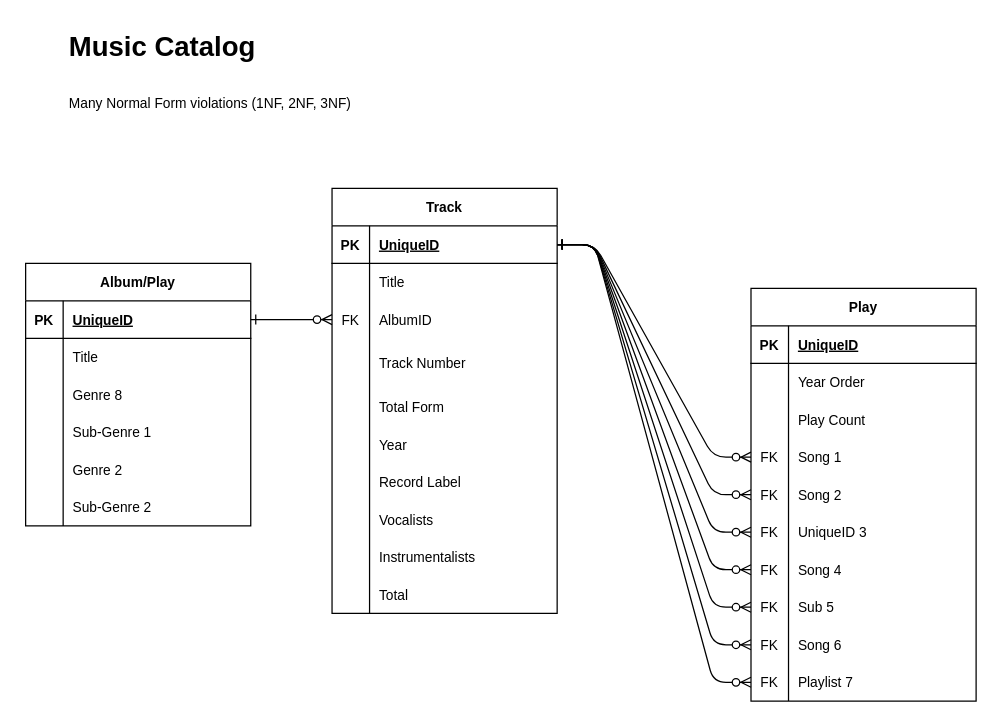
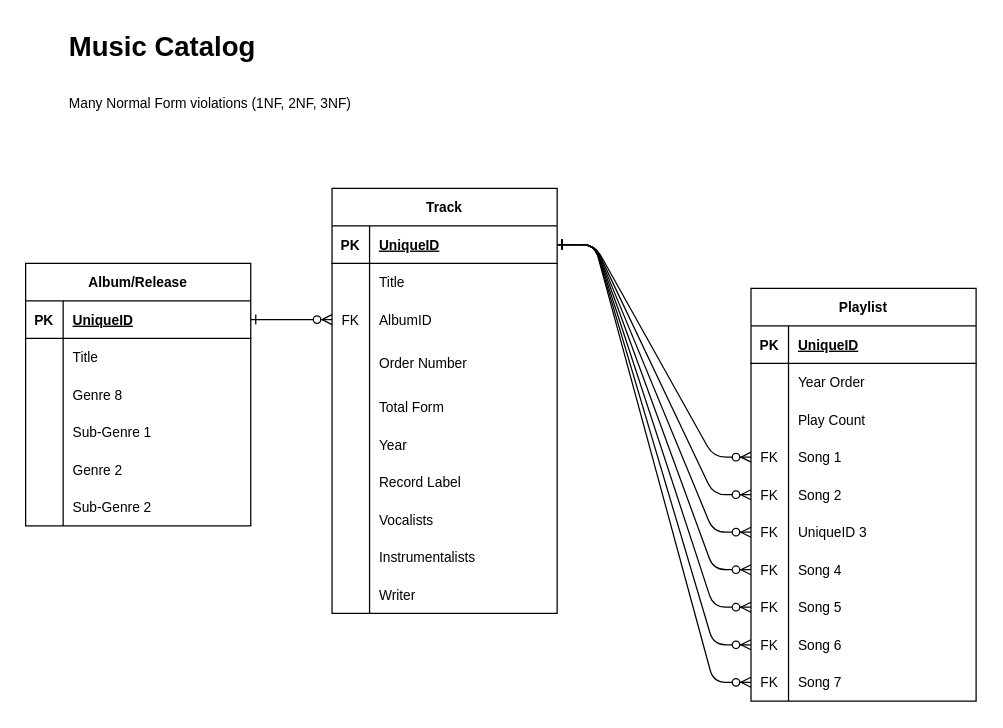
(138, 282) -> (138, 282)
(863, 307) -> (863, 307)
(423, 364) -> (423, 364)
(396, 595) -> (400, 595)
(815, 607) -> (819, 607)
(829, 682) -> (819, 682)
